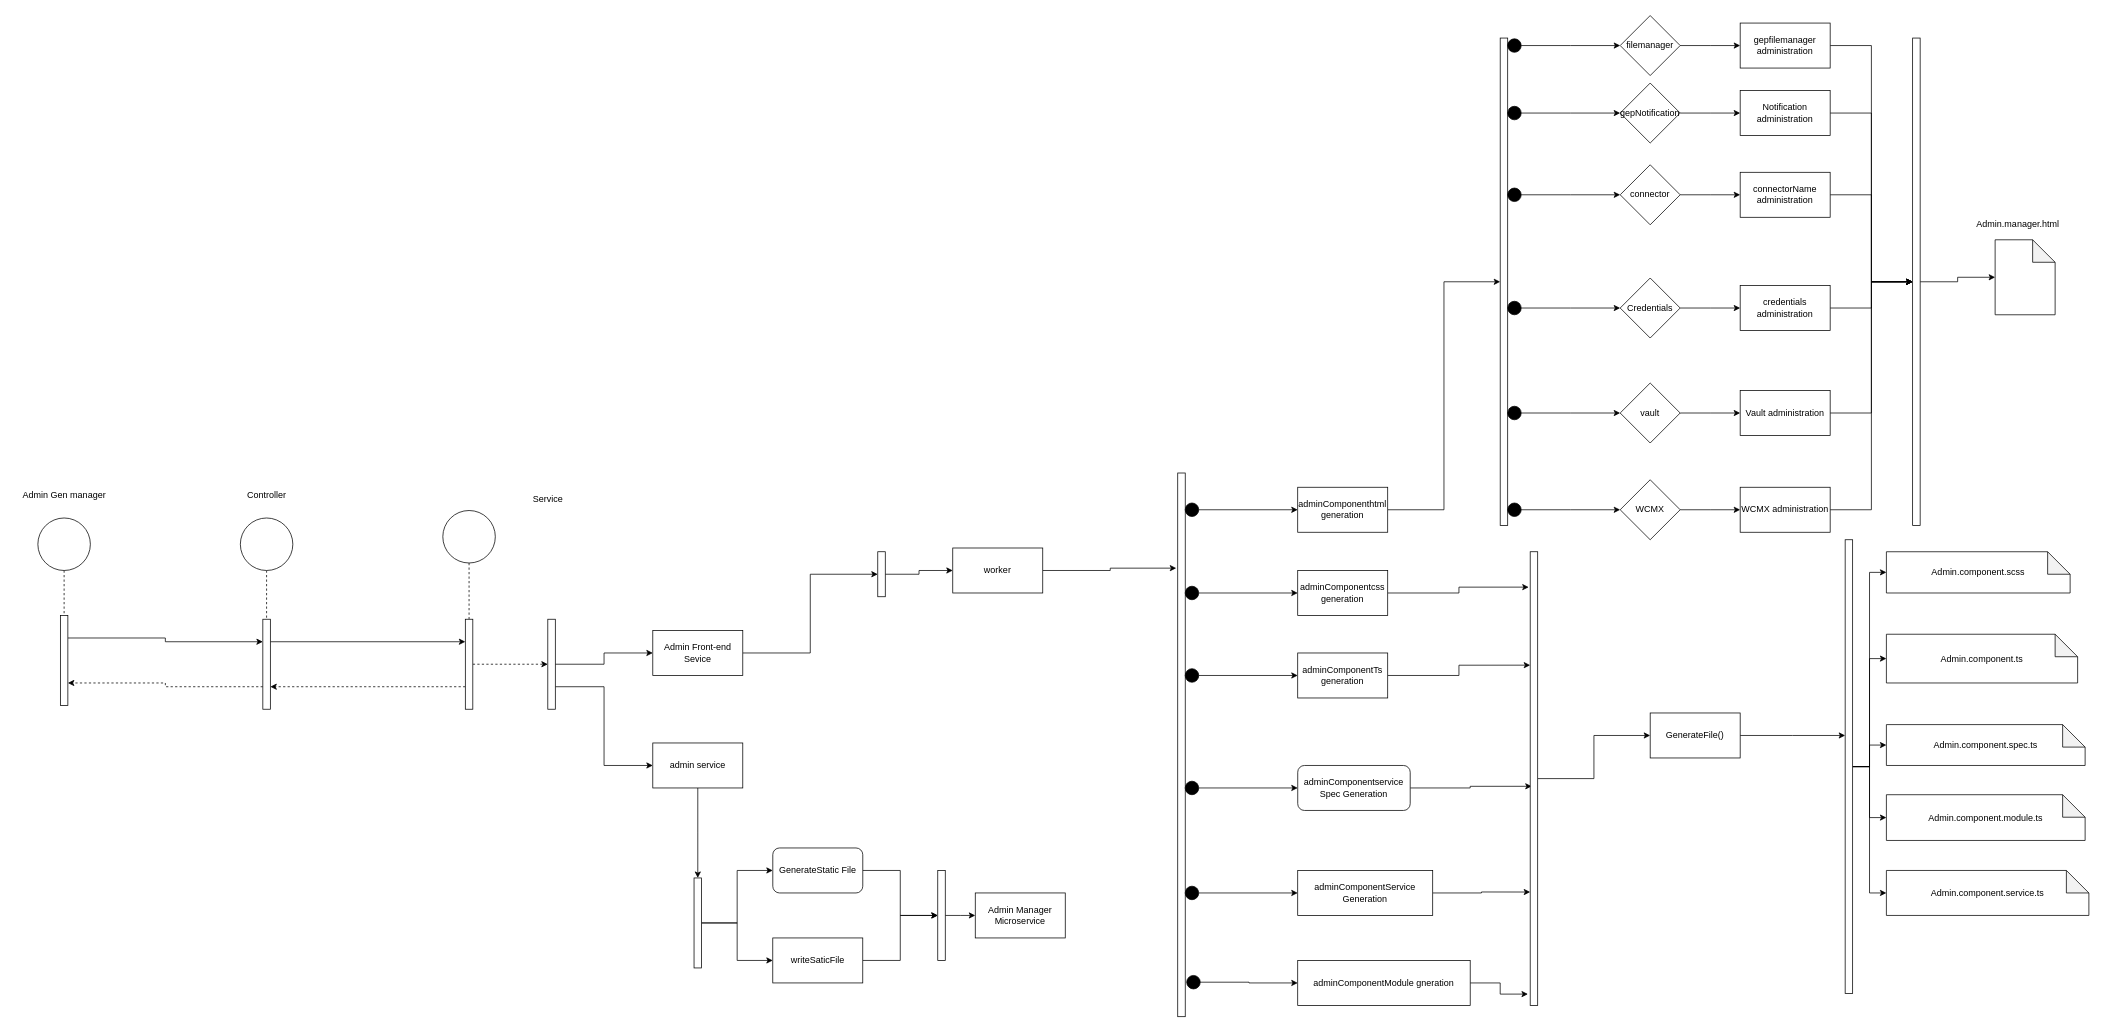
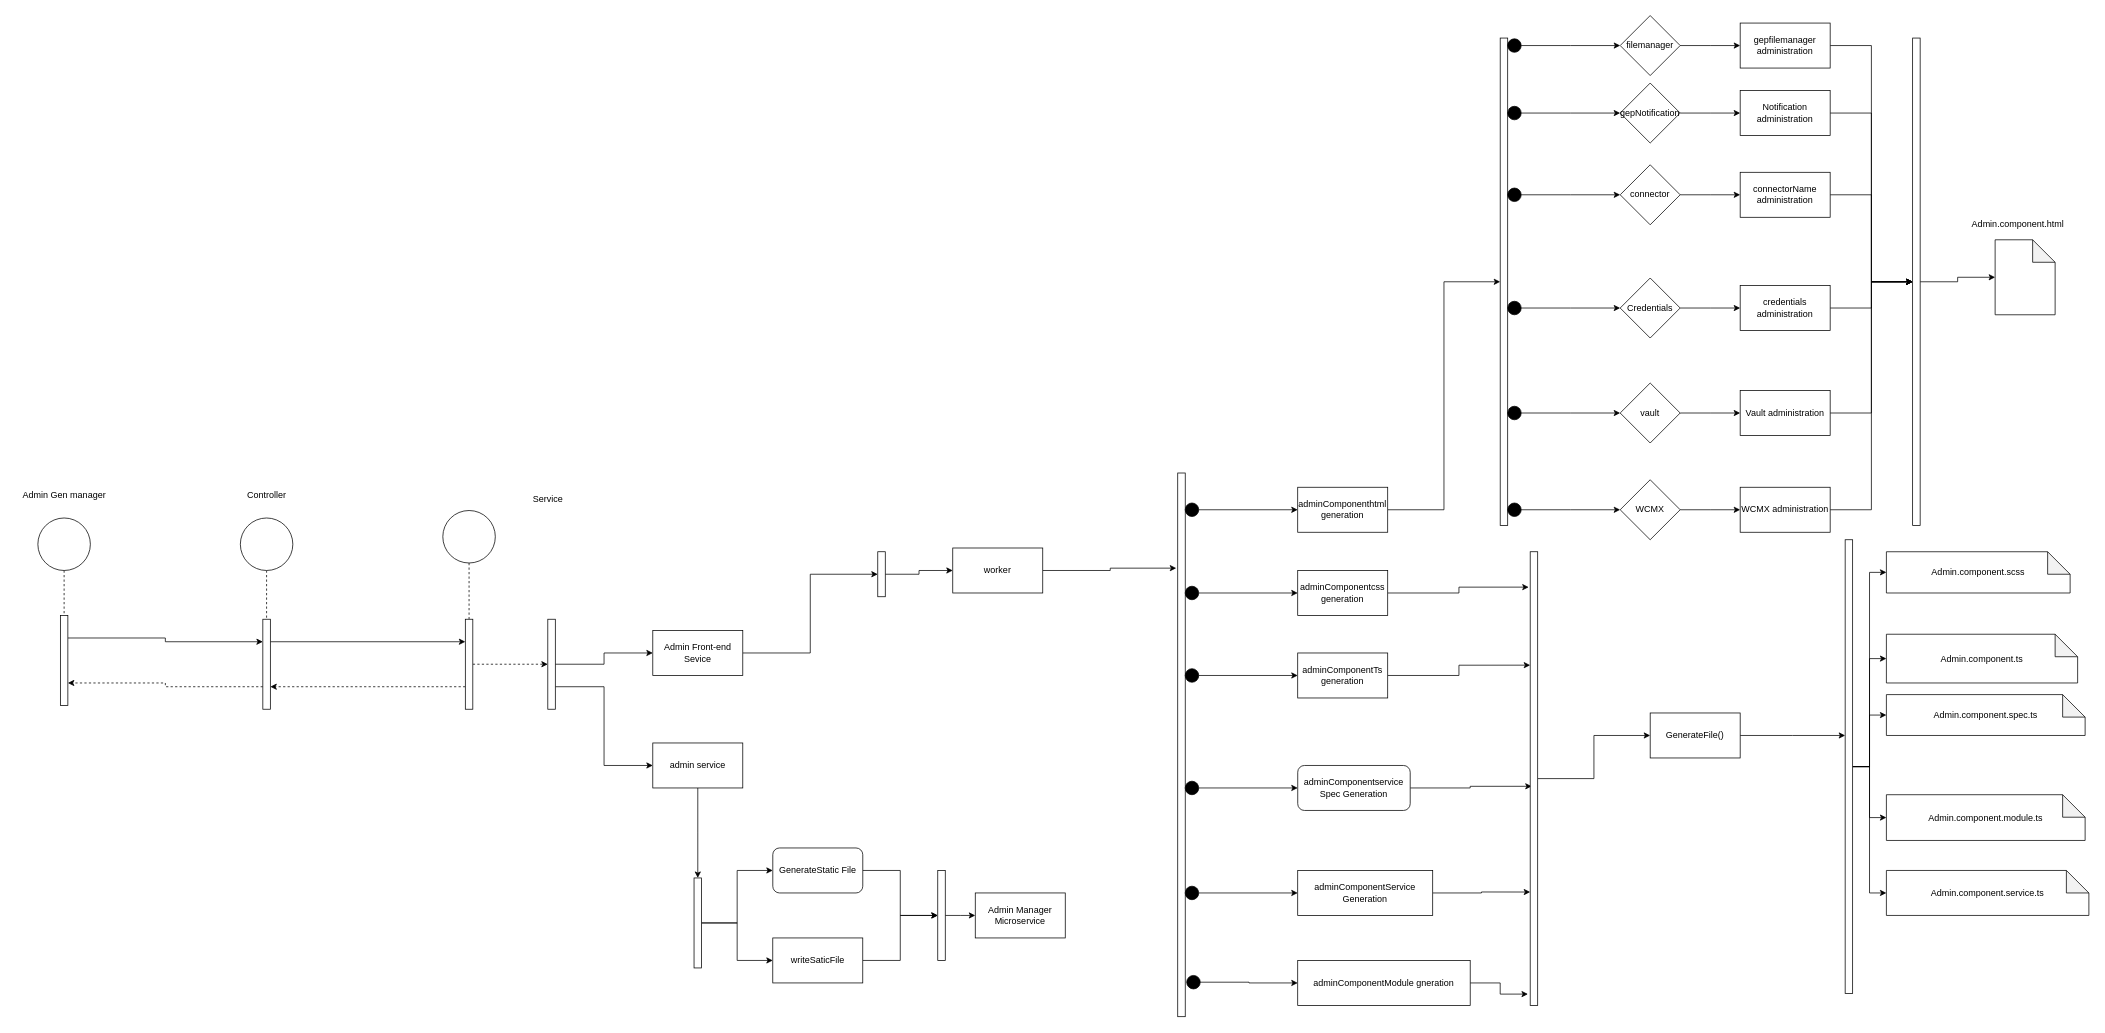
(2018, 225) -> (2018, 225)
(1986, 745) -> (1986, 715)
